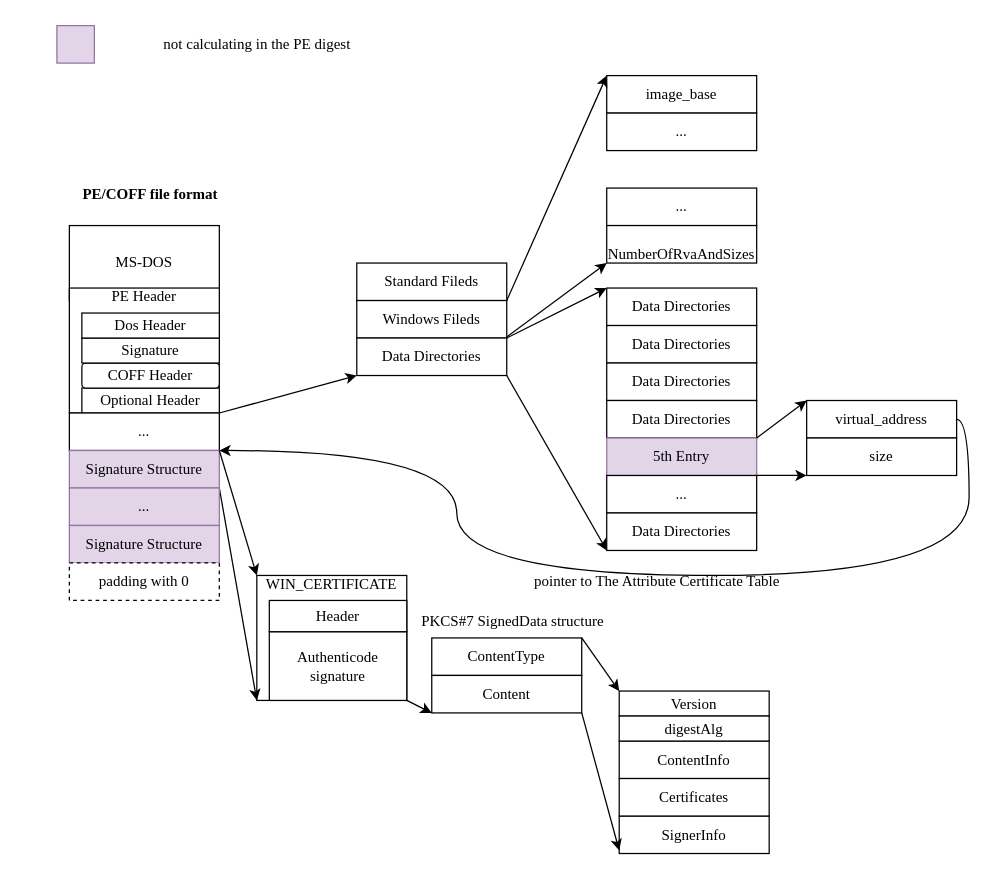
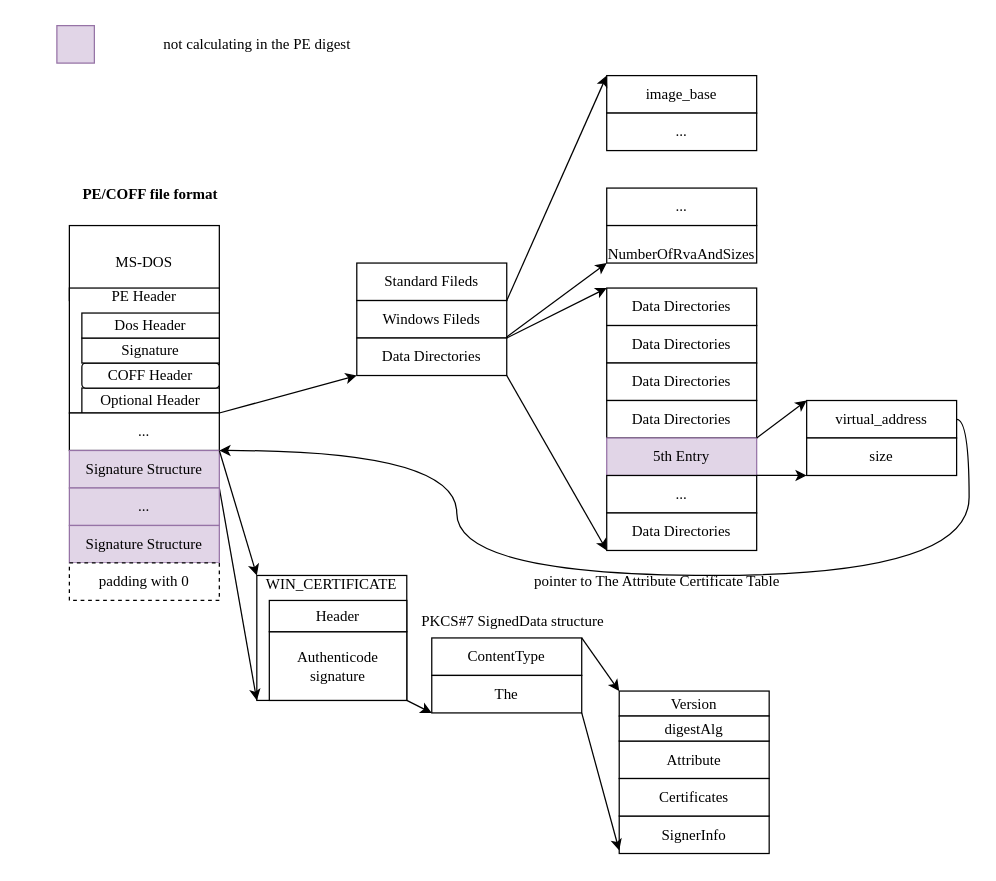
(507, 694) -> (507, 694)
(694, 761) -> (694, 761)
